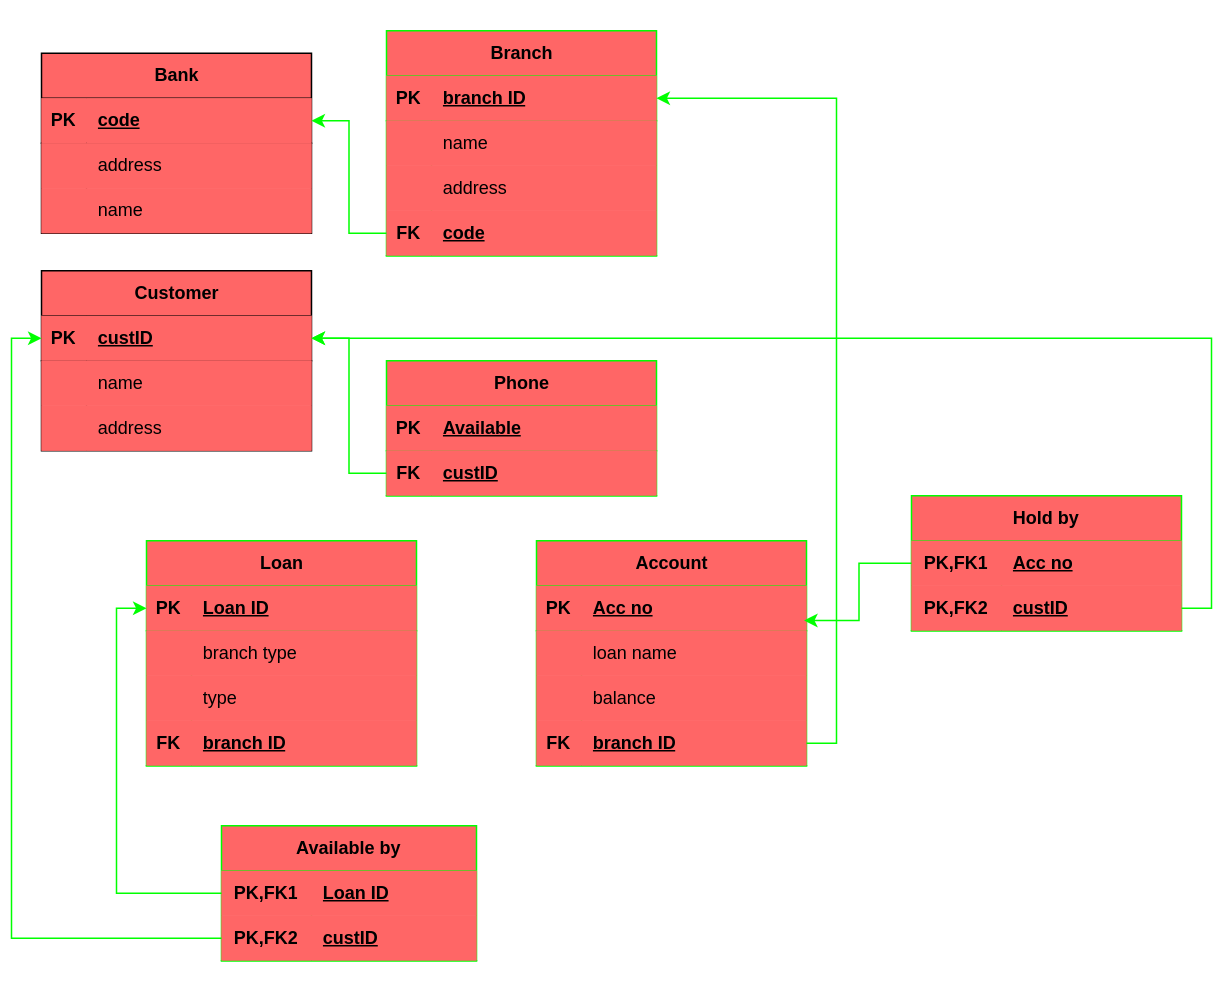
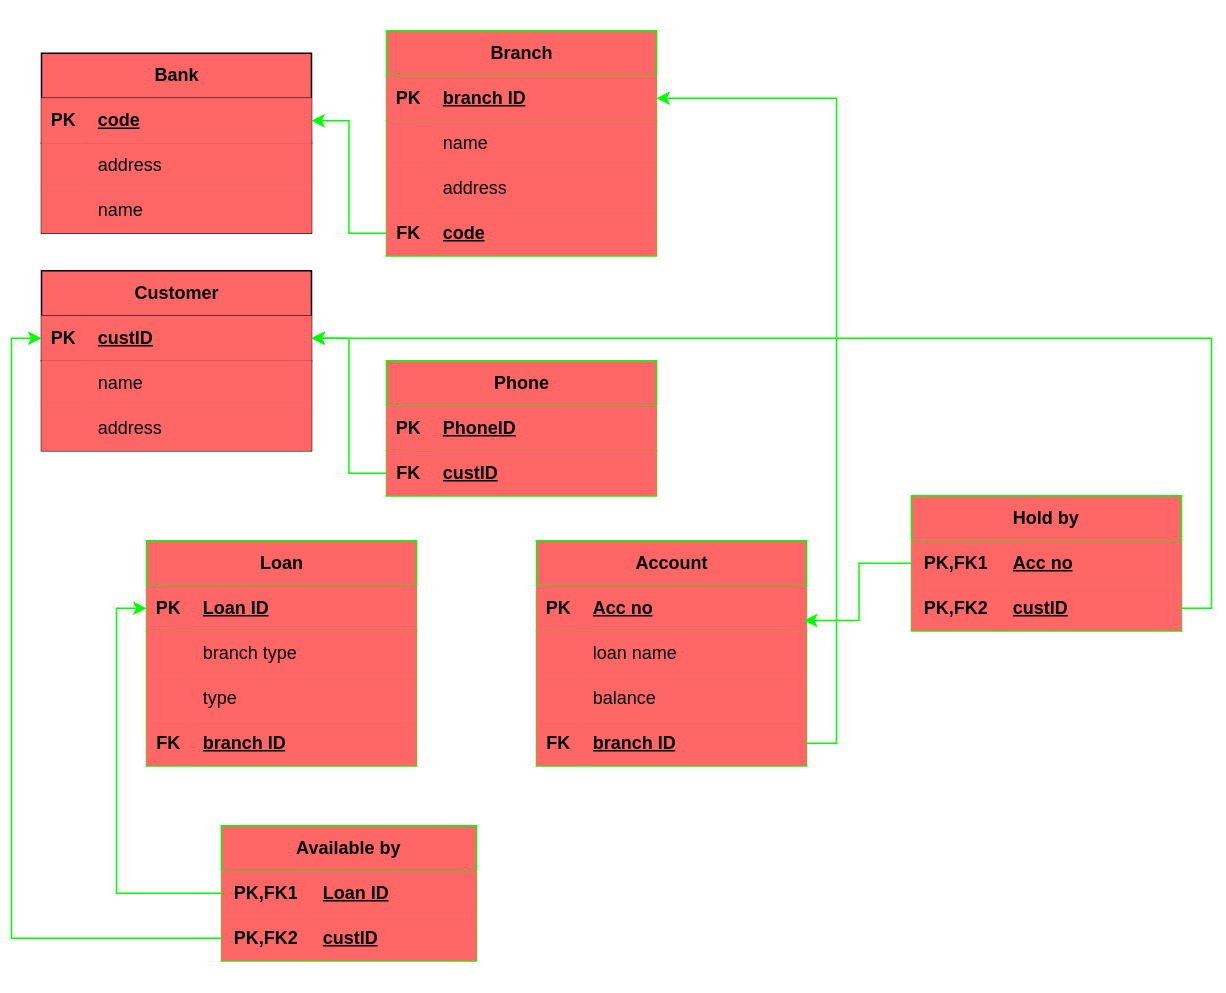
(482, 428) -> (479, 428)
